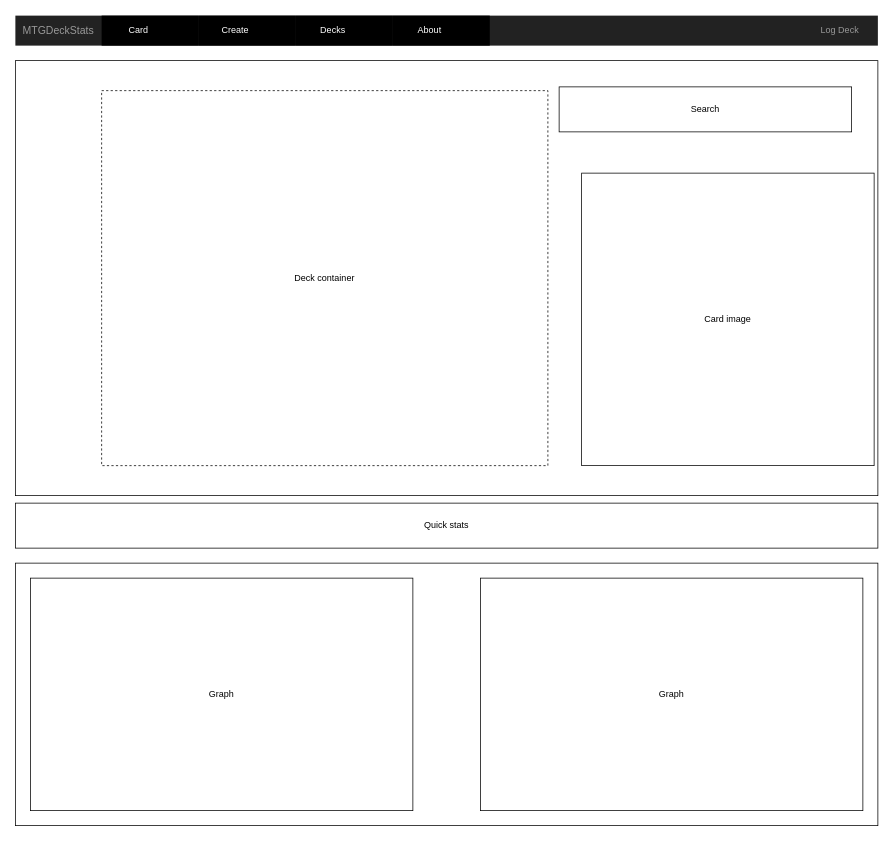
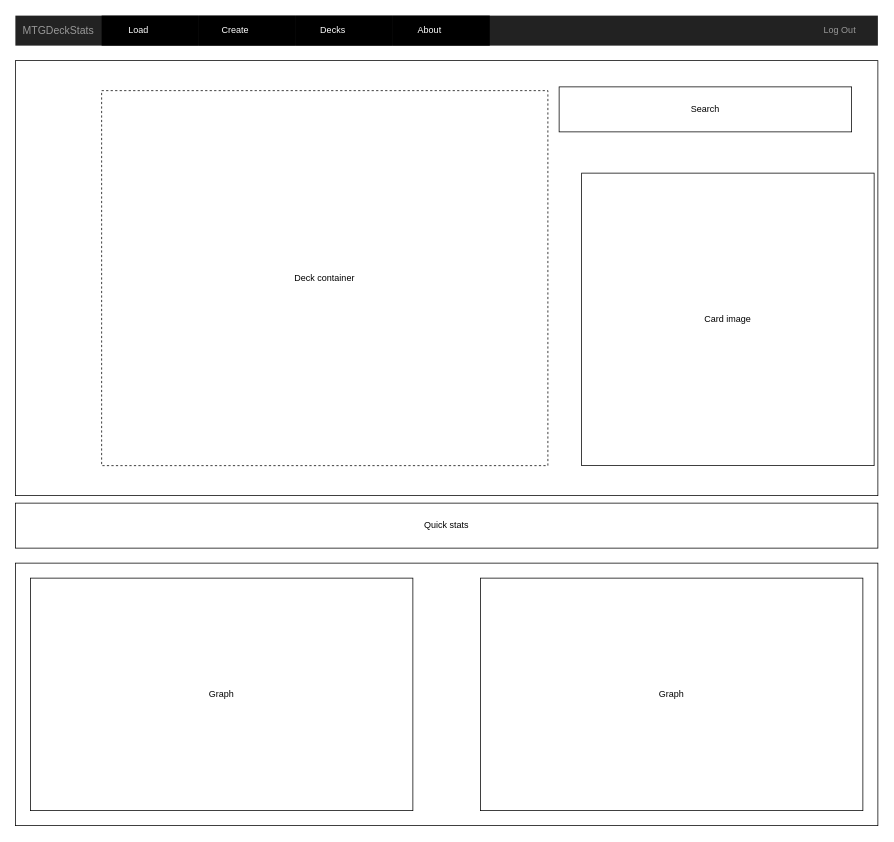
(139, 30) -> (139, 30)
(840, 30) -> (840, 30)
